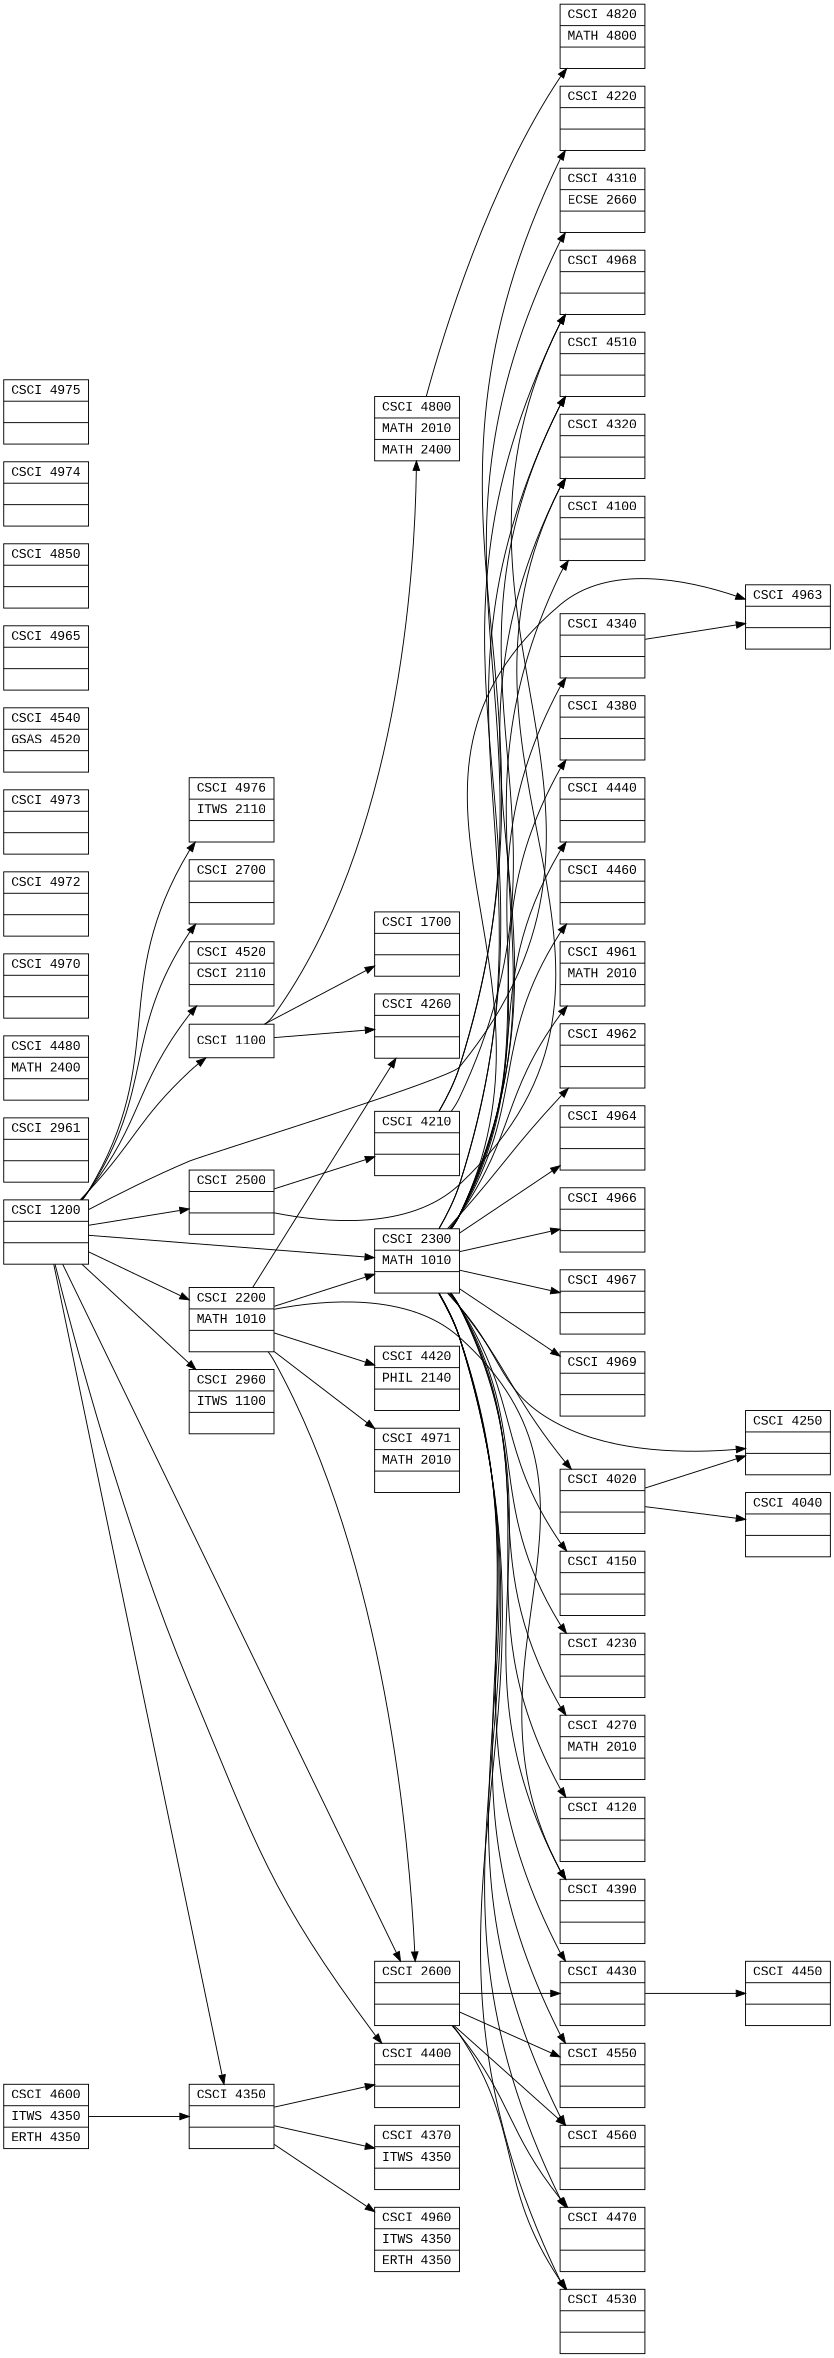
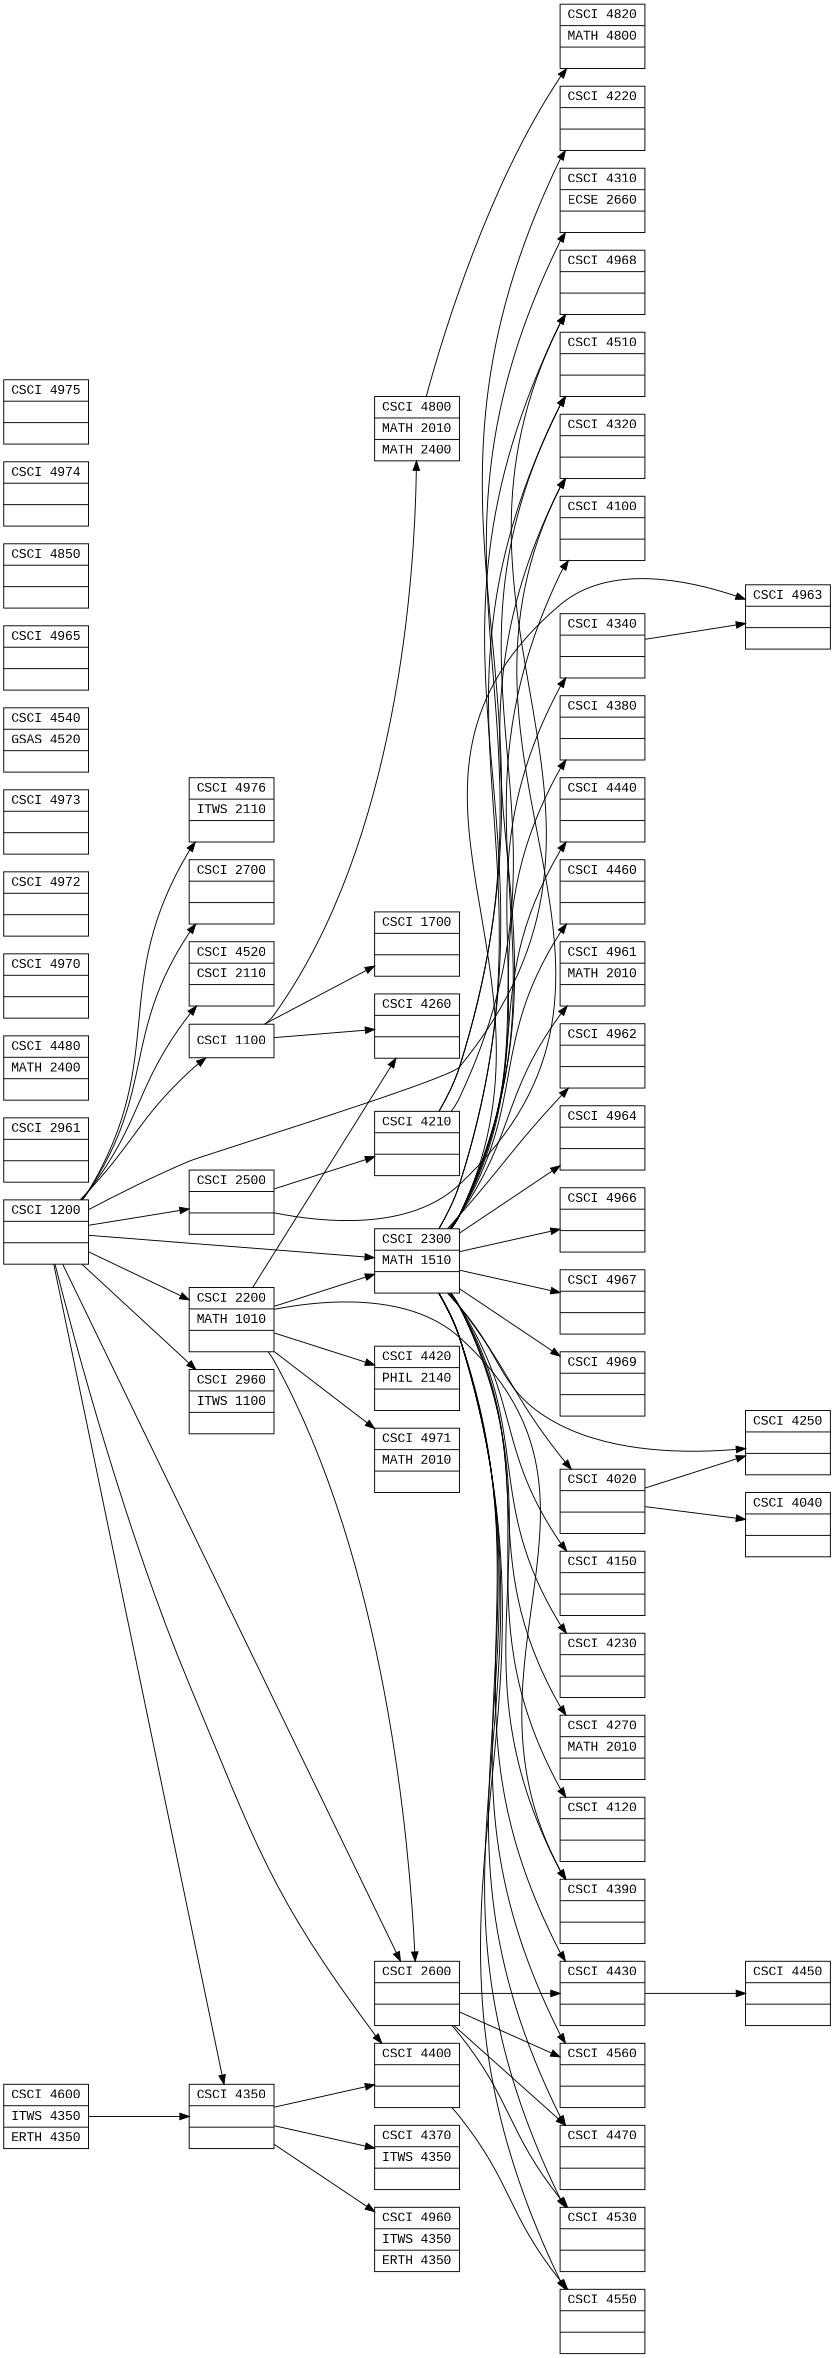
(417, 1260) -> (417, 1260)
(510, 2035) -> (508, 2194)
